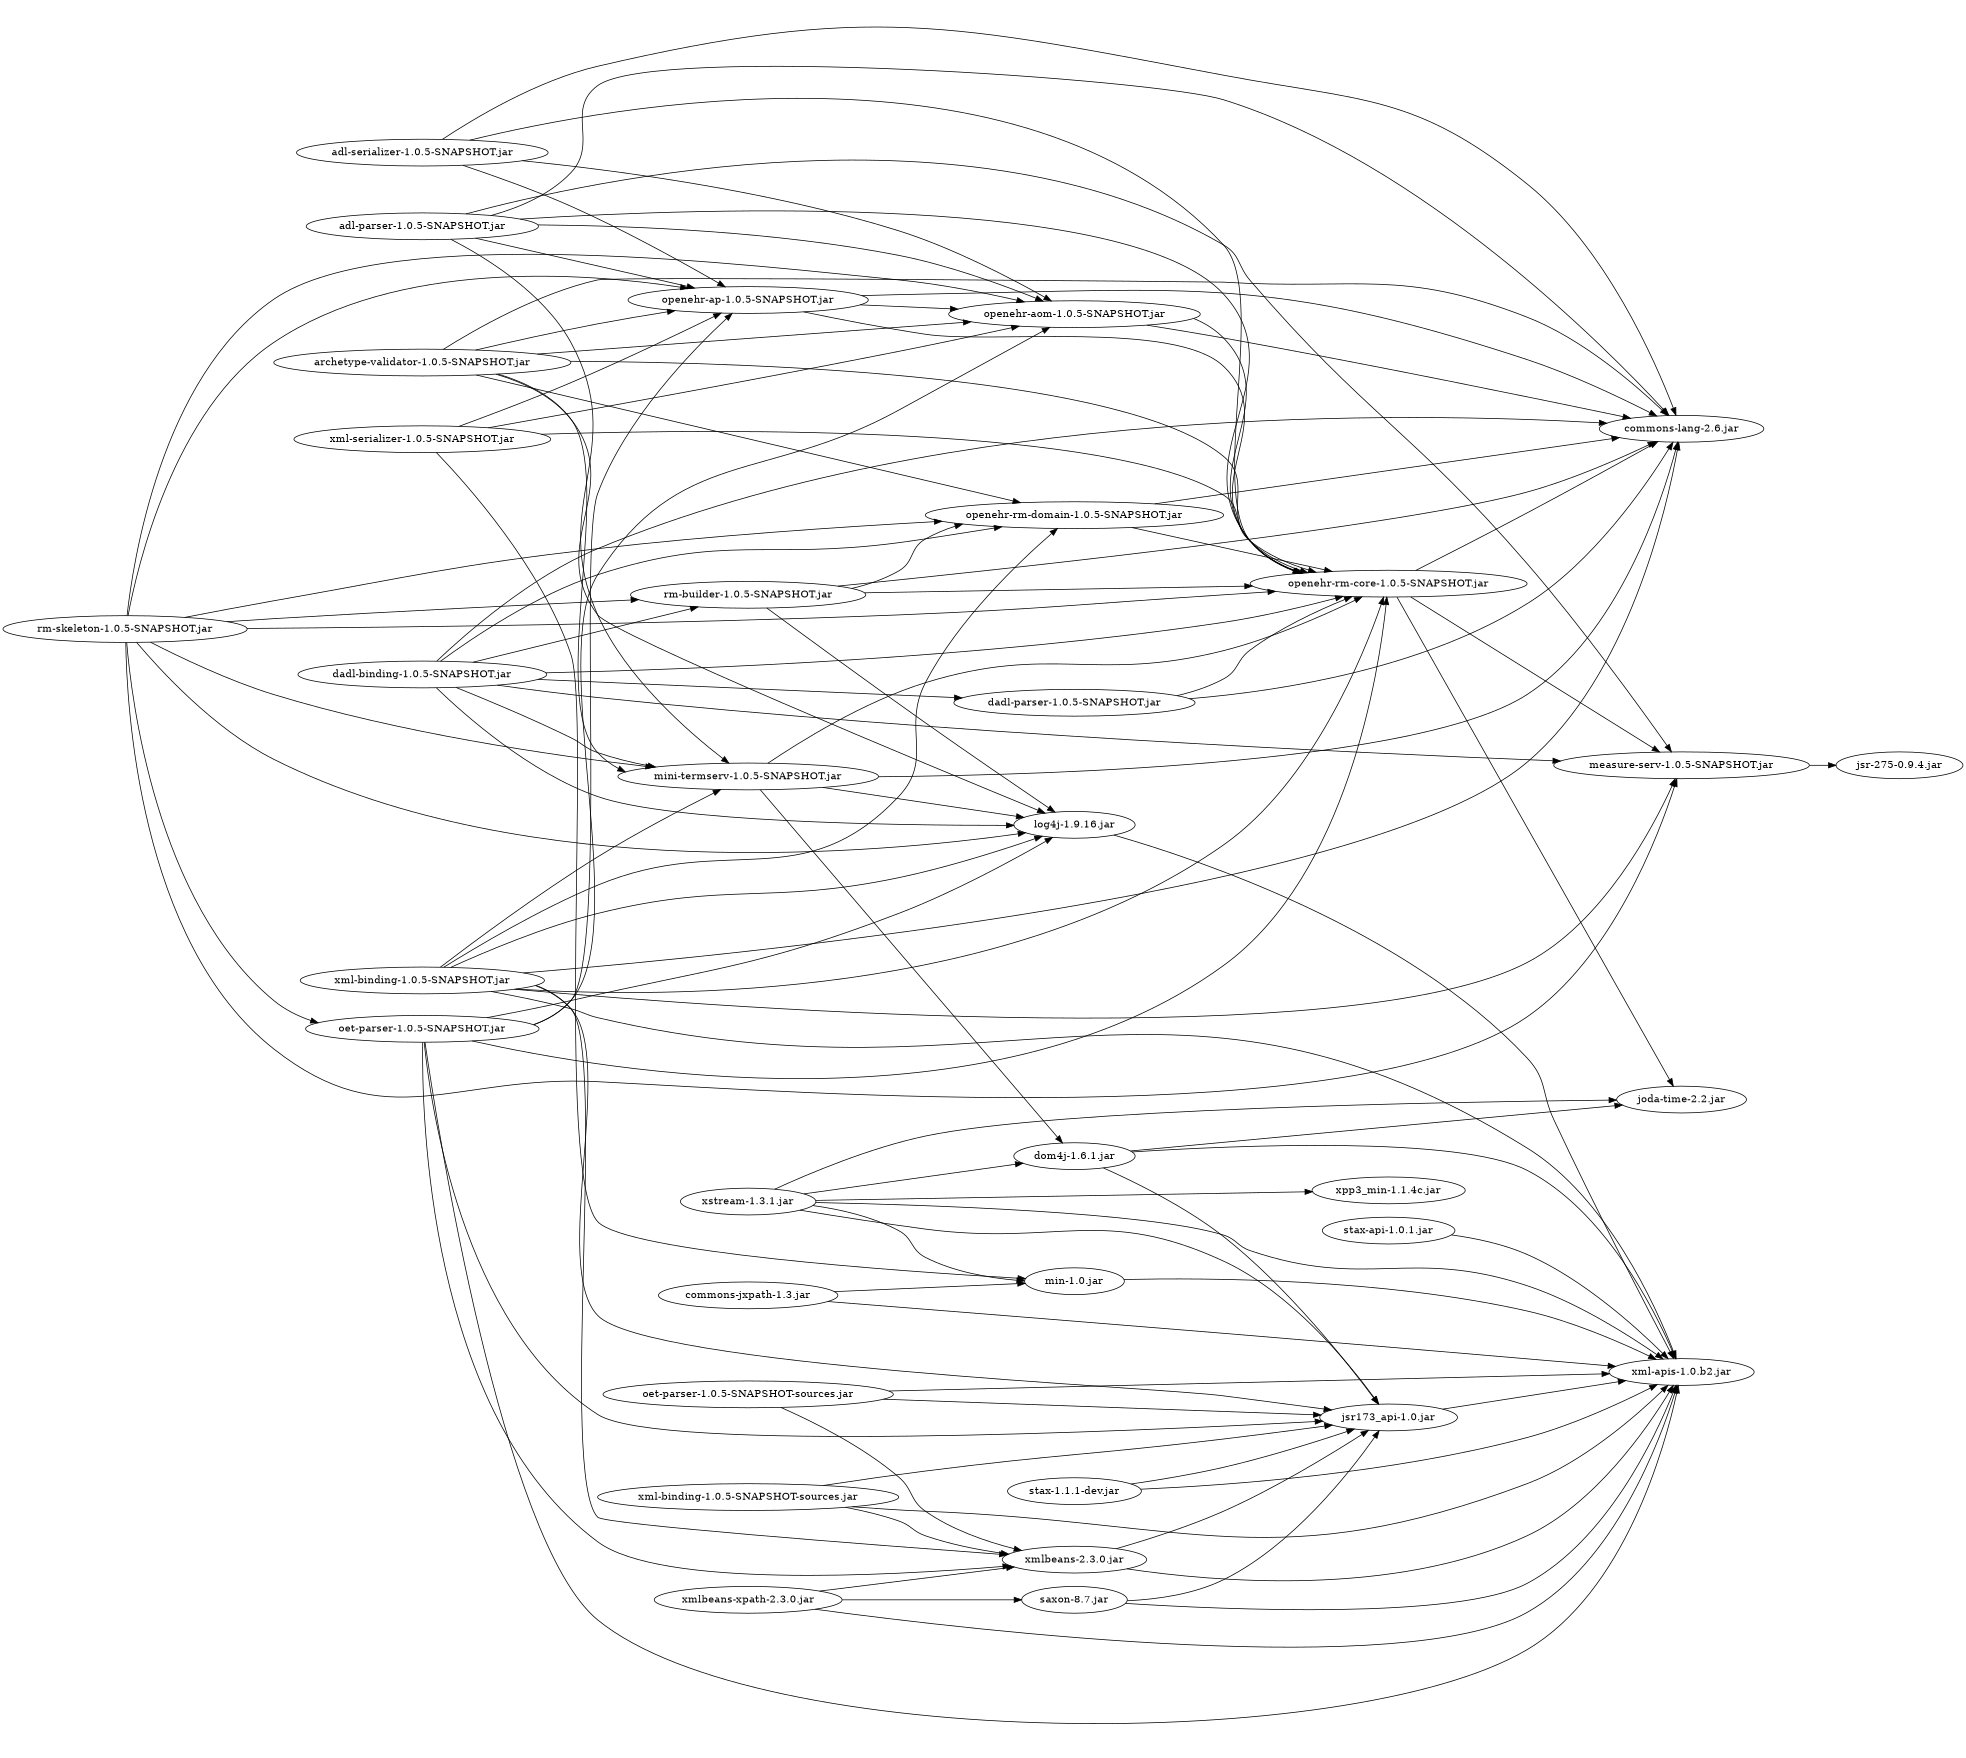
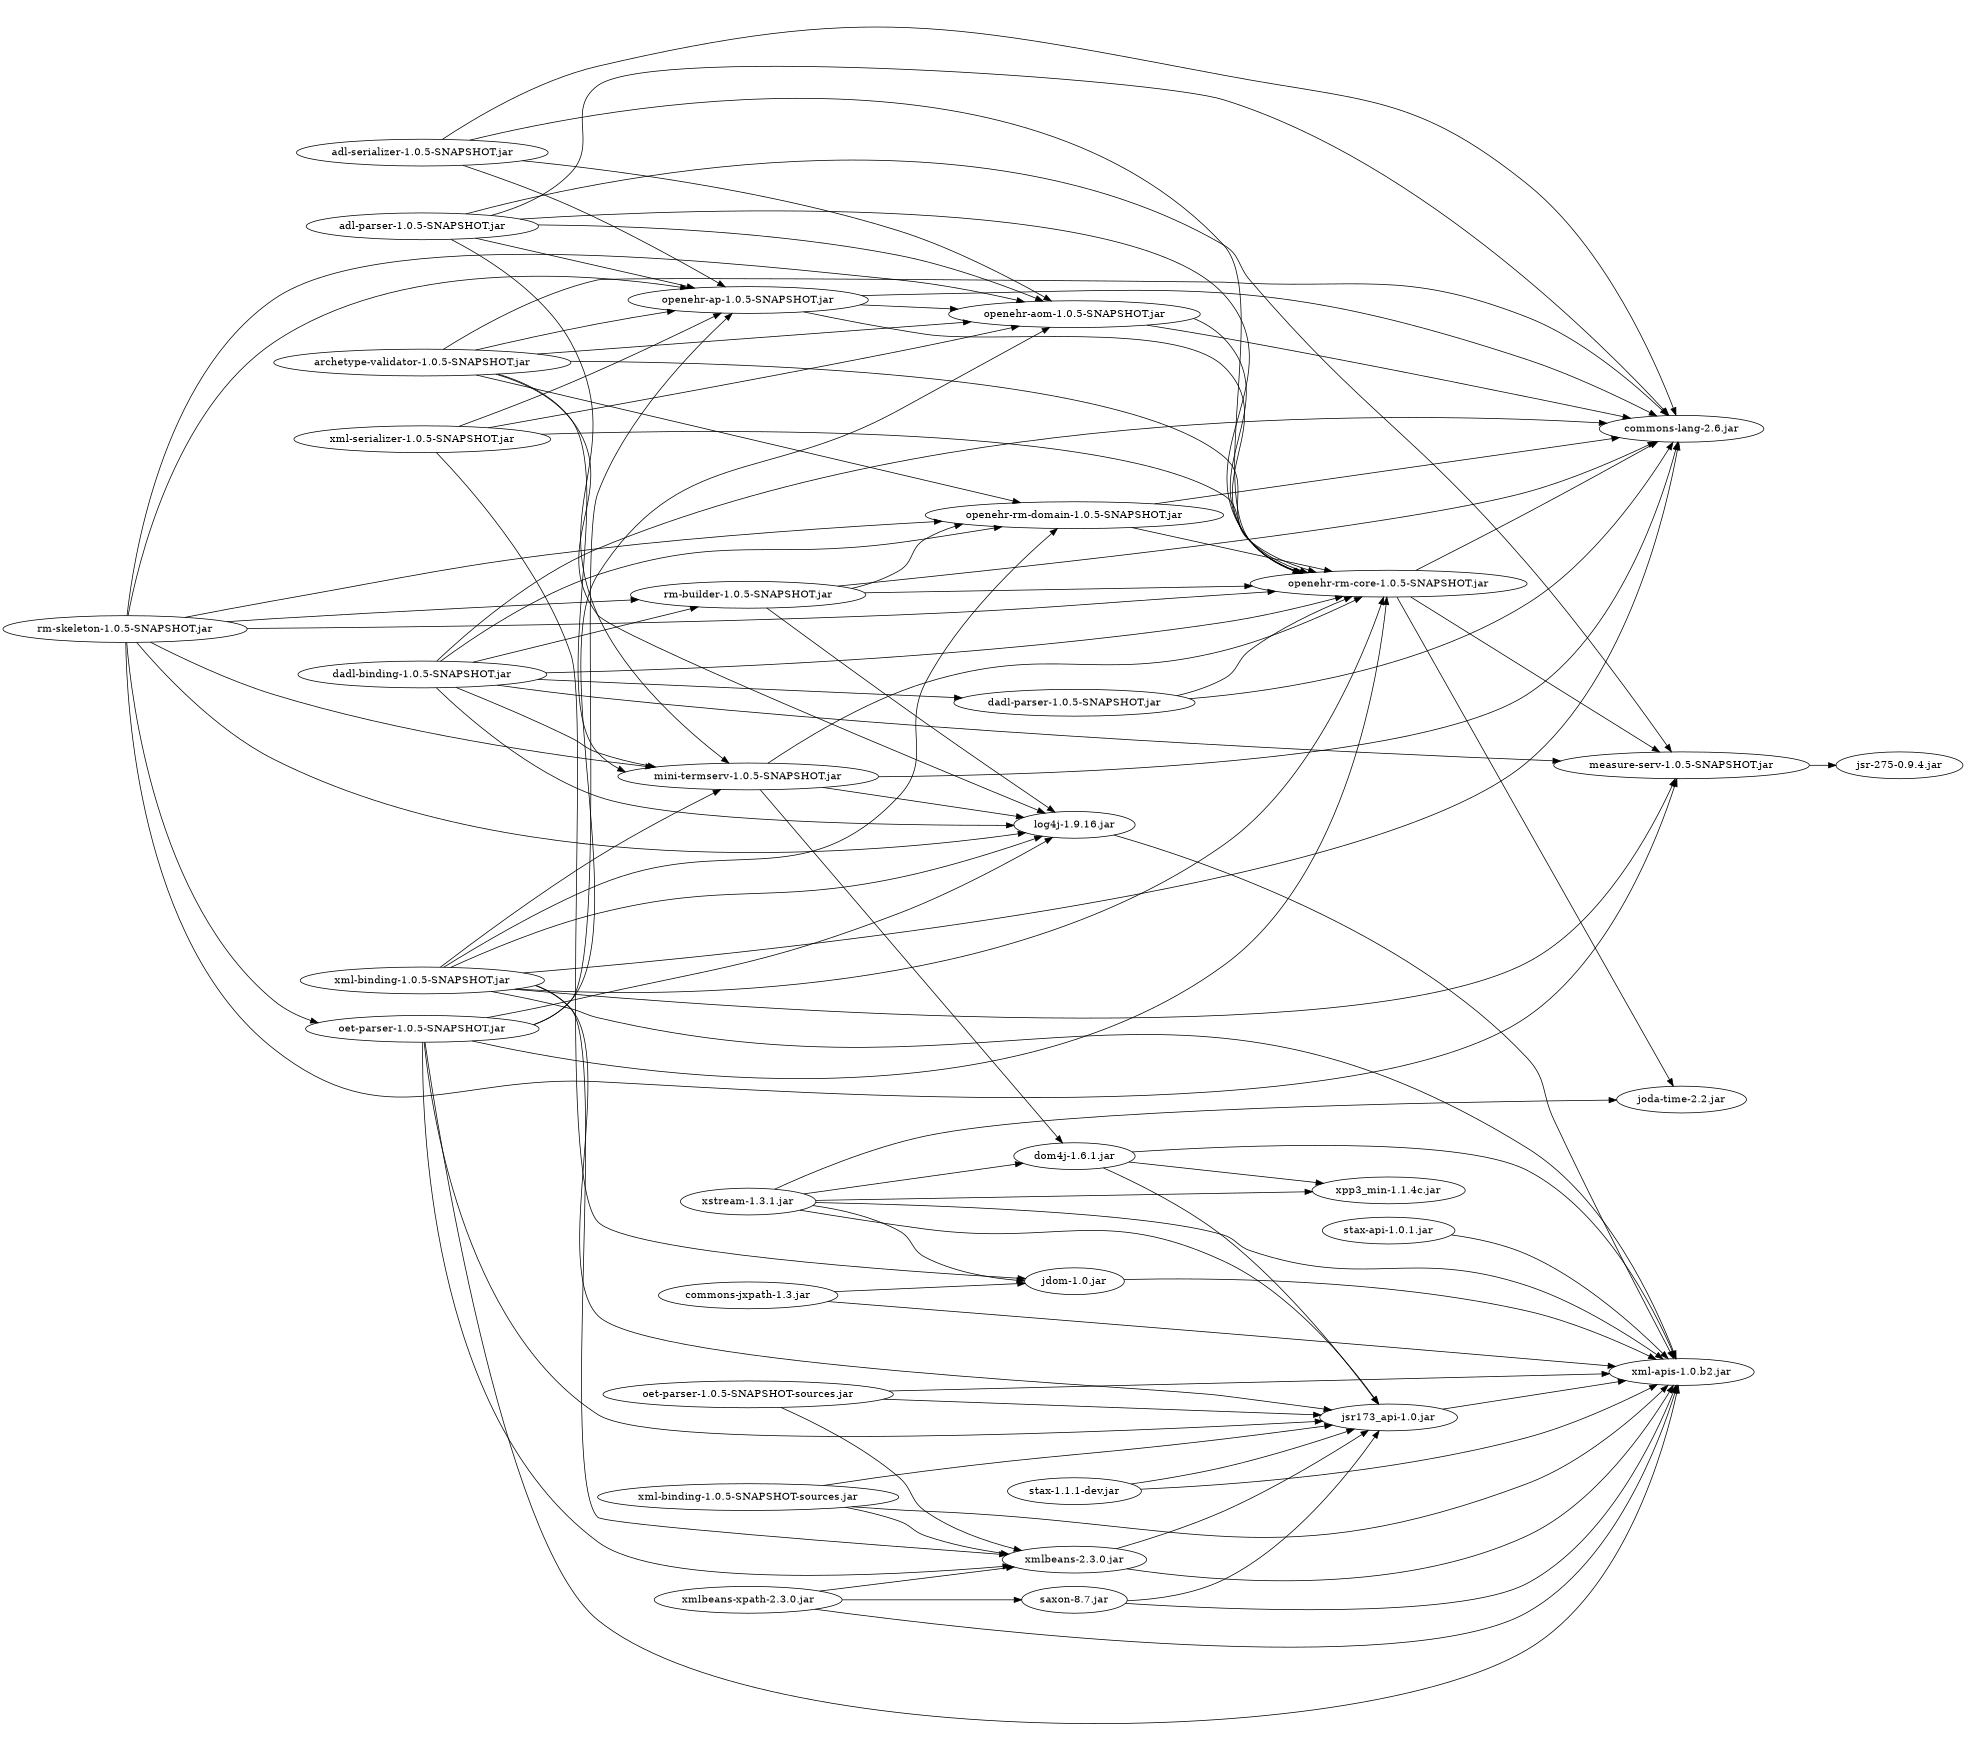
(1373, 1128) -> (1222, 1172)
(1074, 1281) -> (1074, 1281)
